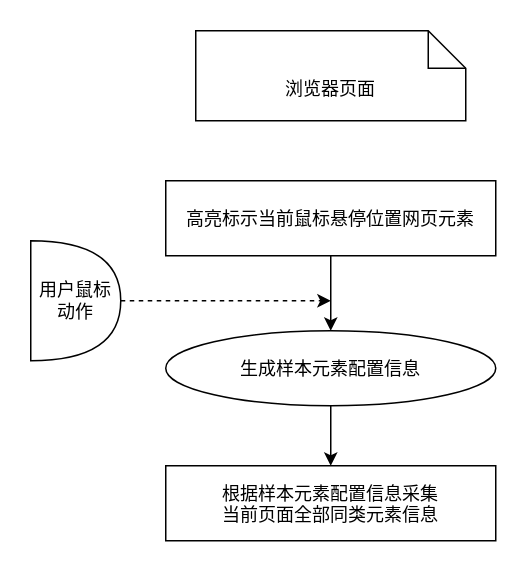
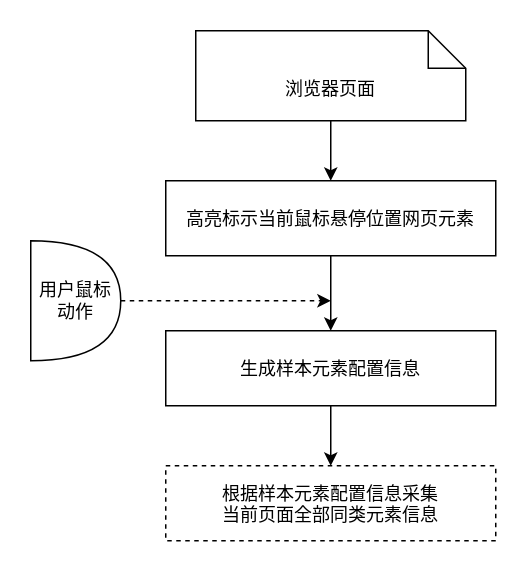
none -> (331, 146)
(331, 368) -> (331, 368)
(331, 503) -> (331, 503)
